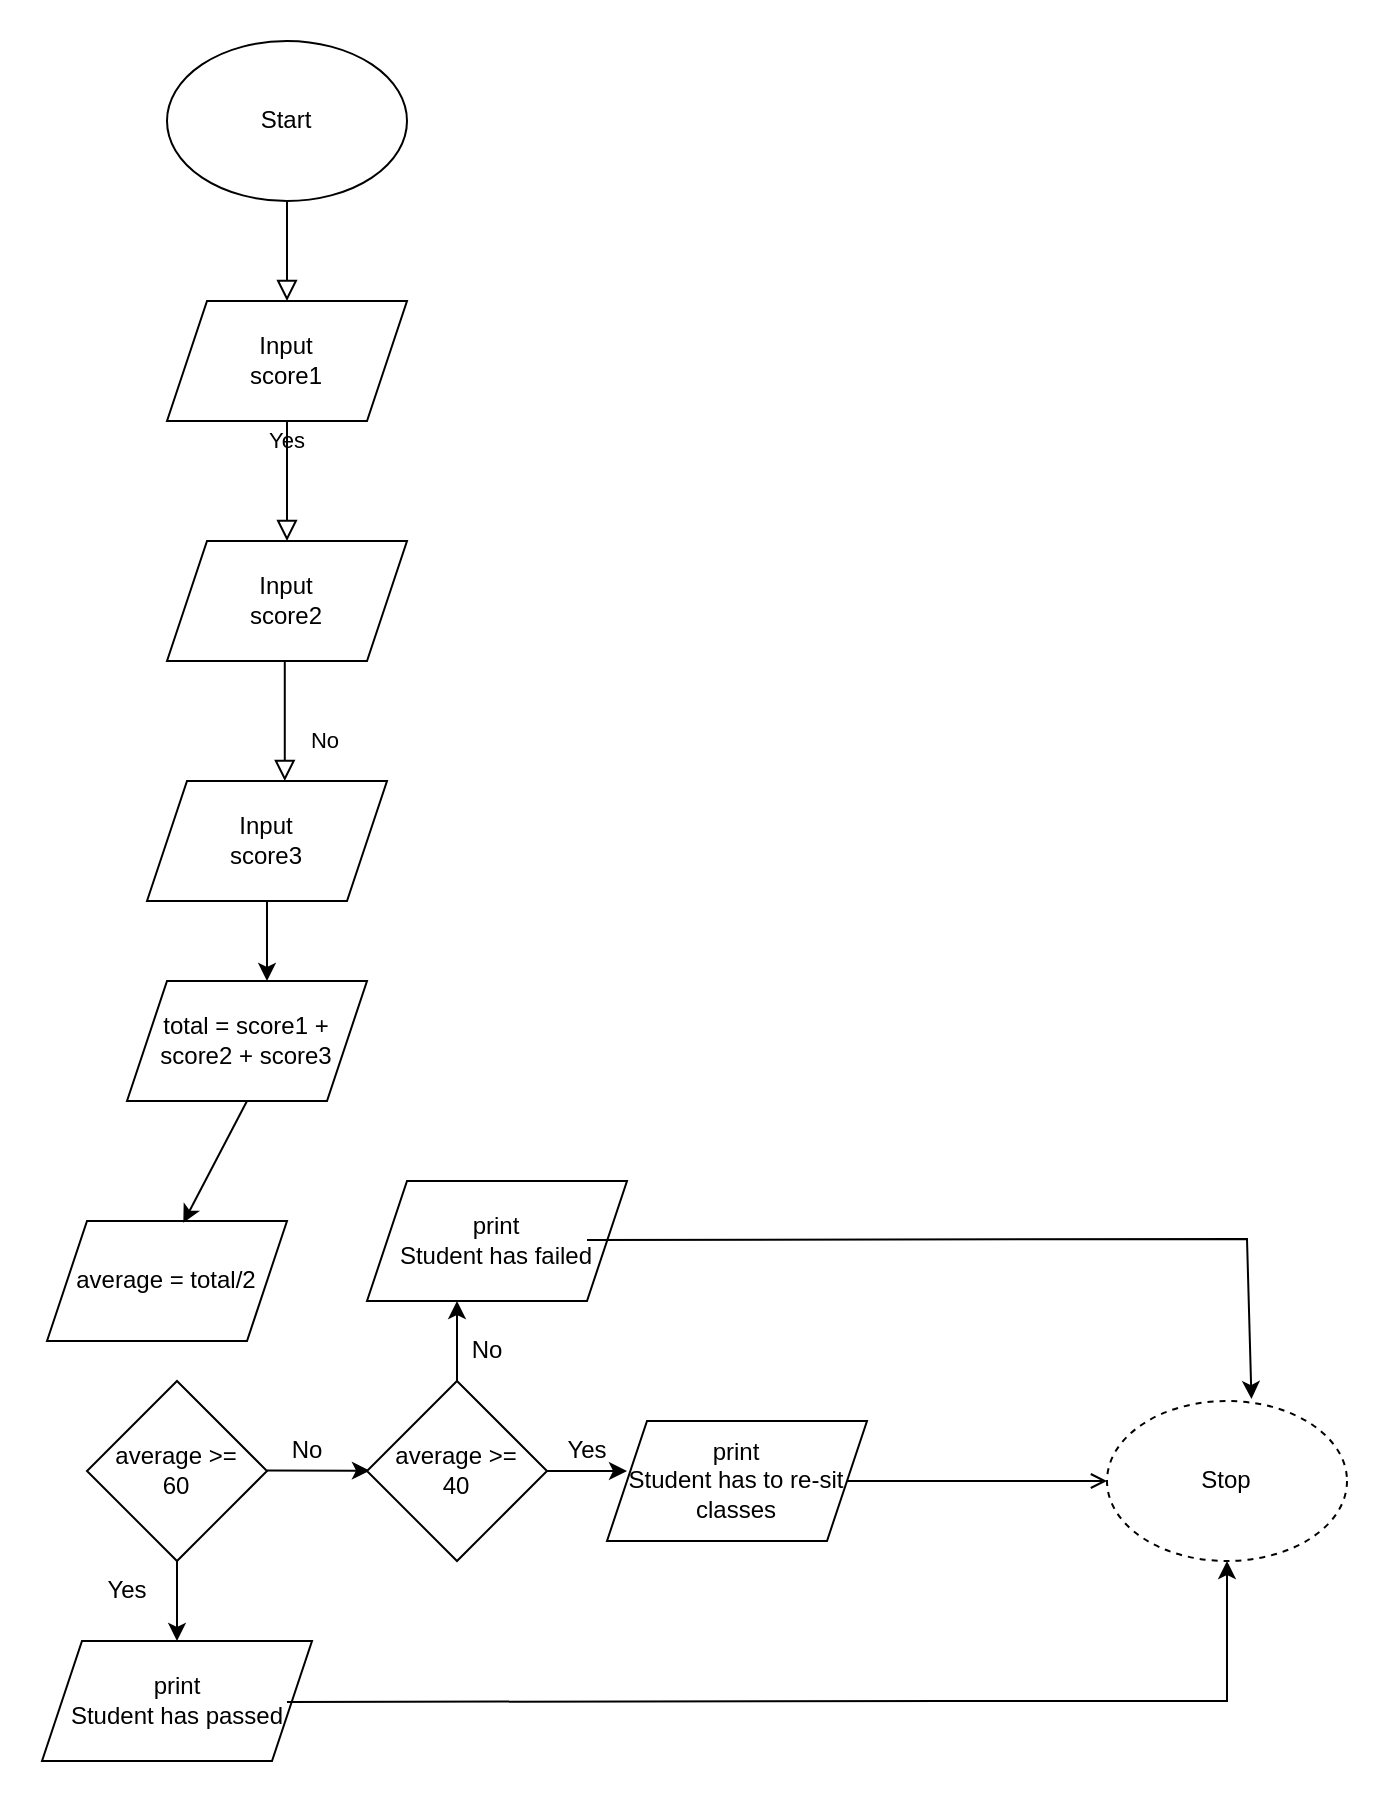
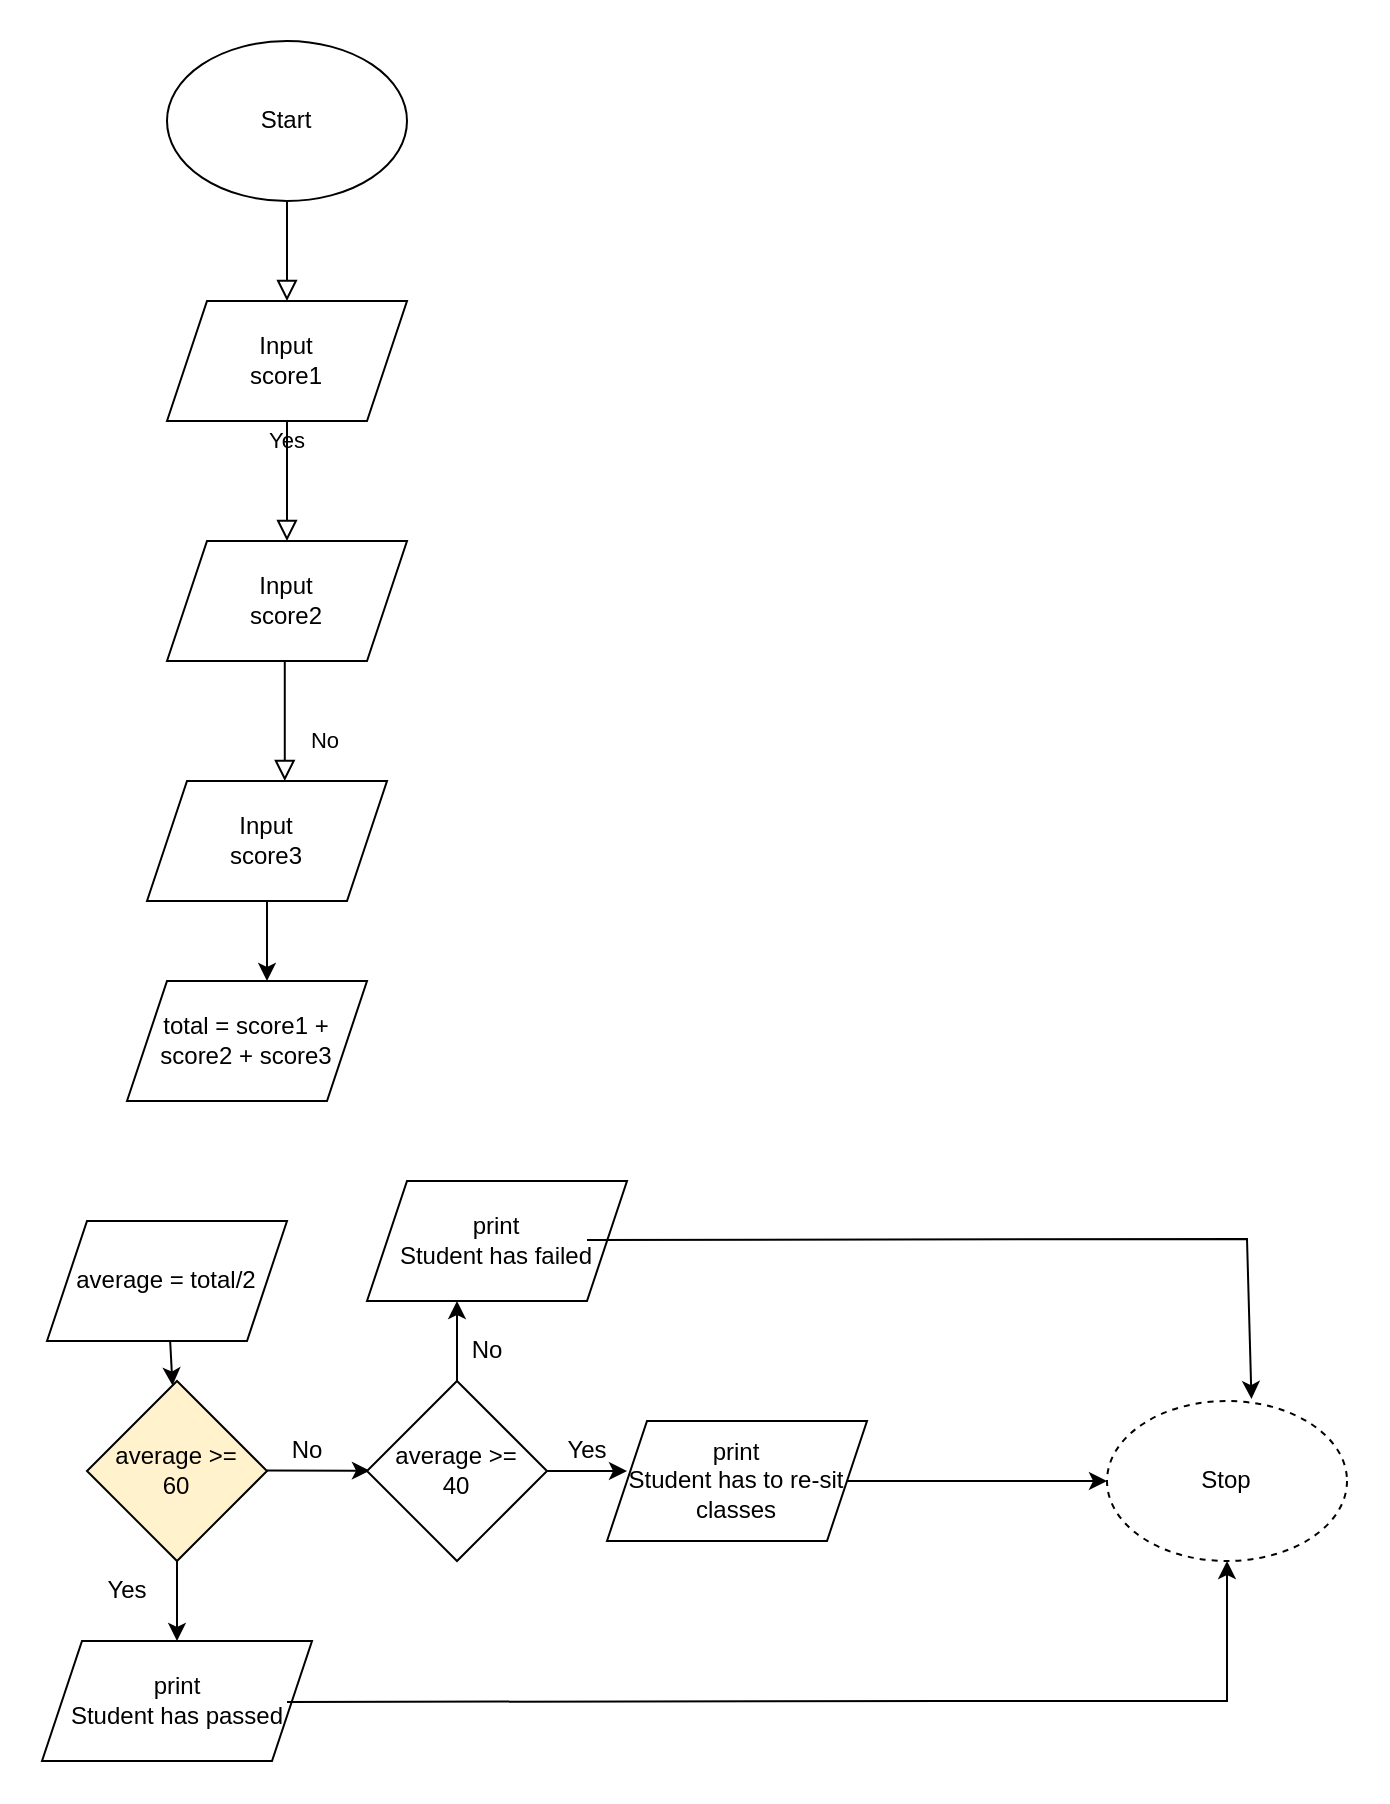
(218, 1156) -> none
none -> (171, 1356)
(177, 1471) -> (177, 1471)
(1095, 1481) -> (1092, 1481)
